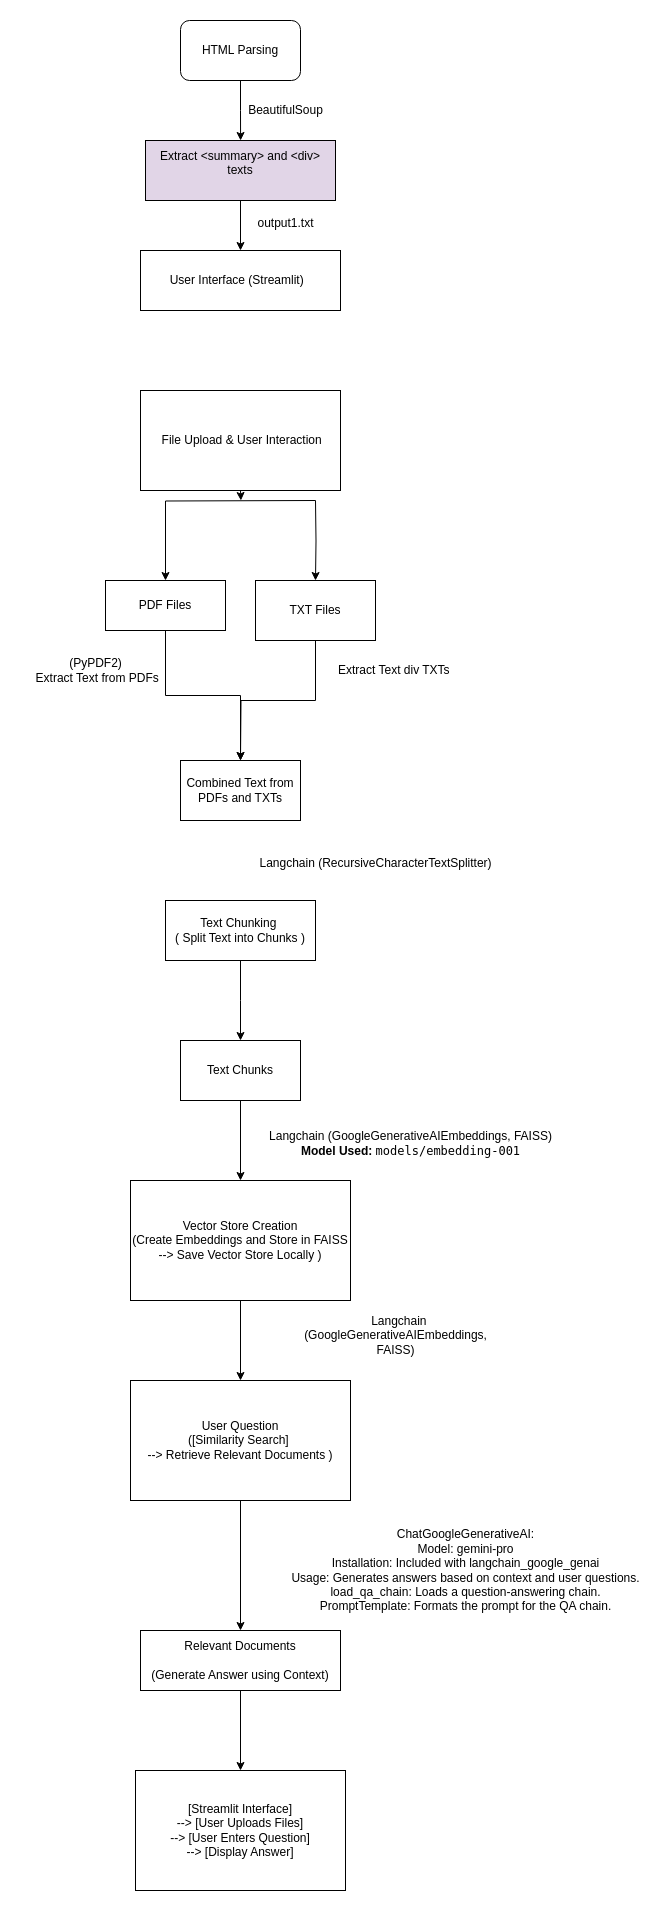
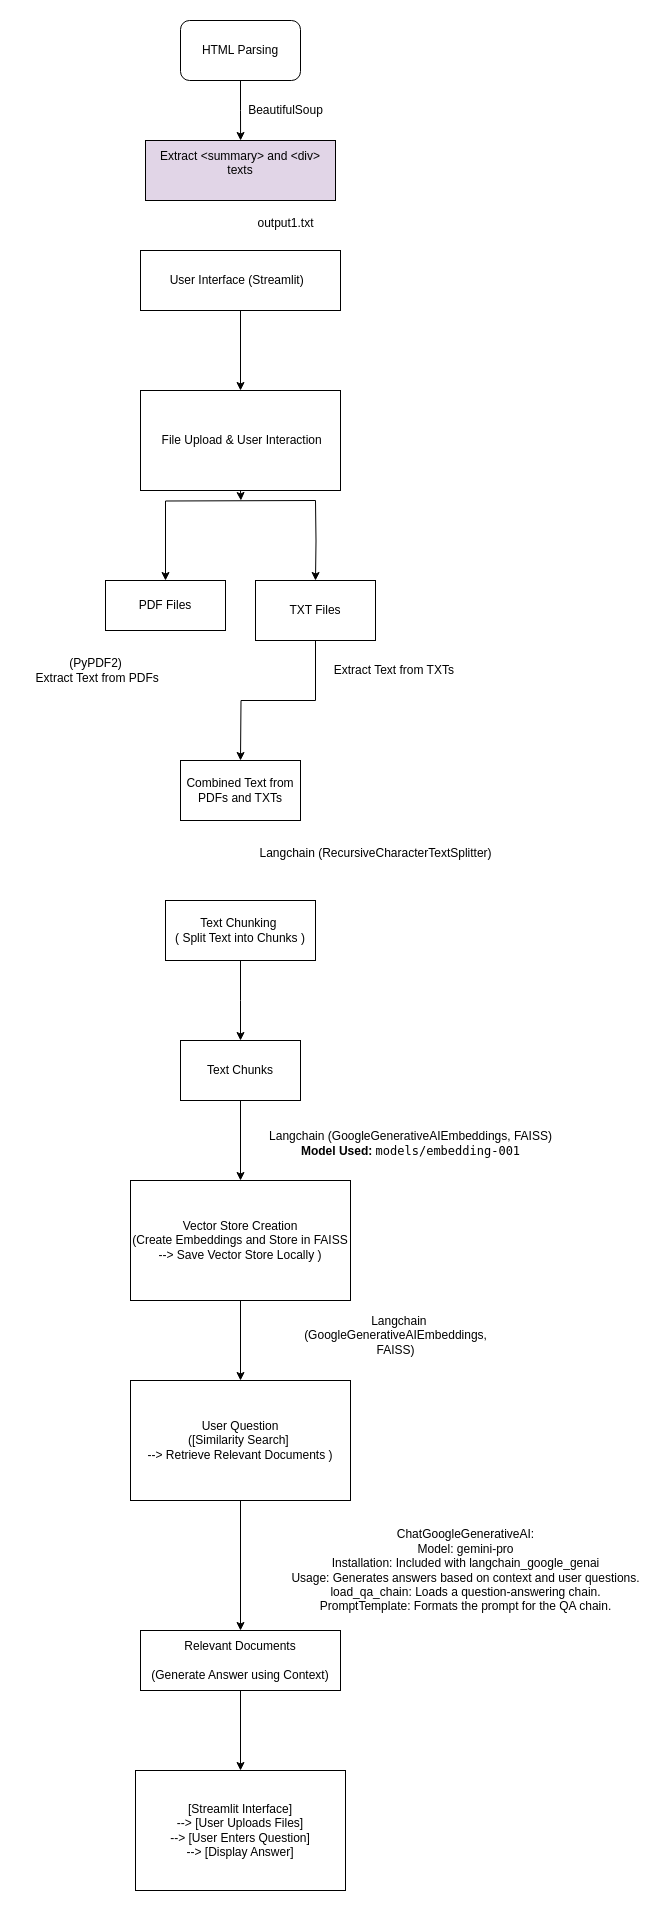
(241, 222) -> none
none -> (241, 347)
(396, 671) -> (396, 671)
(172, 696) -> none
(376, 864) -> (376, 854)
